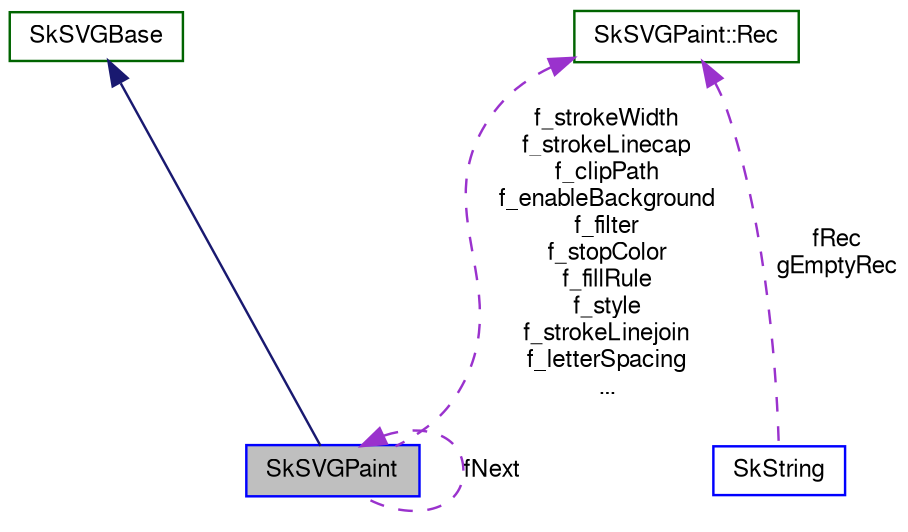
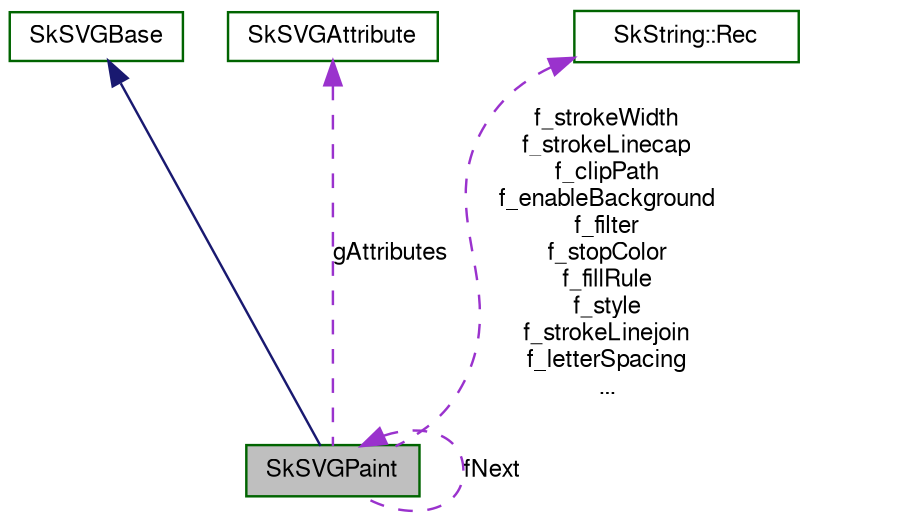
none -> (333, 37)
(687, 37) -> (687, 37)
(333, 471) -> (333, 471)
(779, 471) -> none
